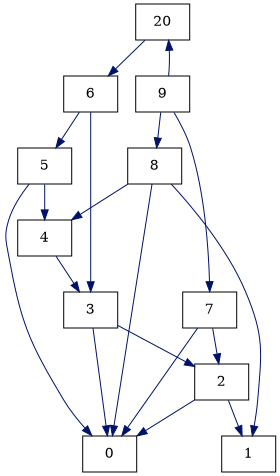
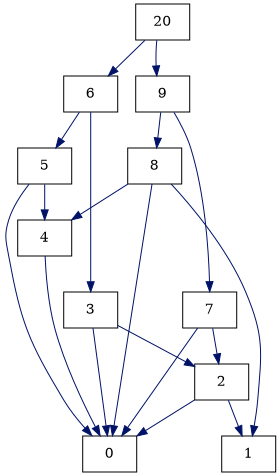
(169, 63) -> (156, 53)
(65, 270) -> (60, 344)
